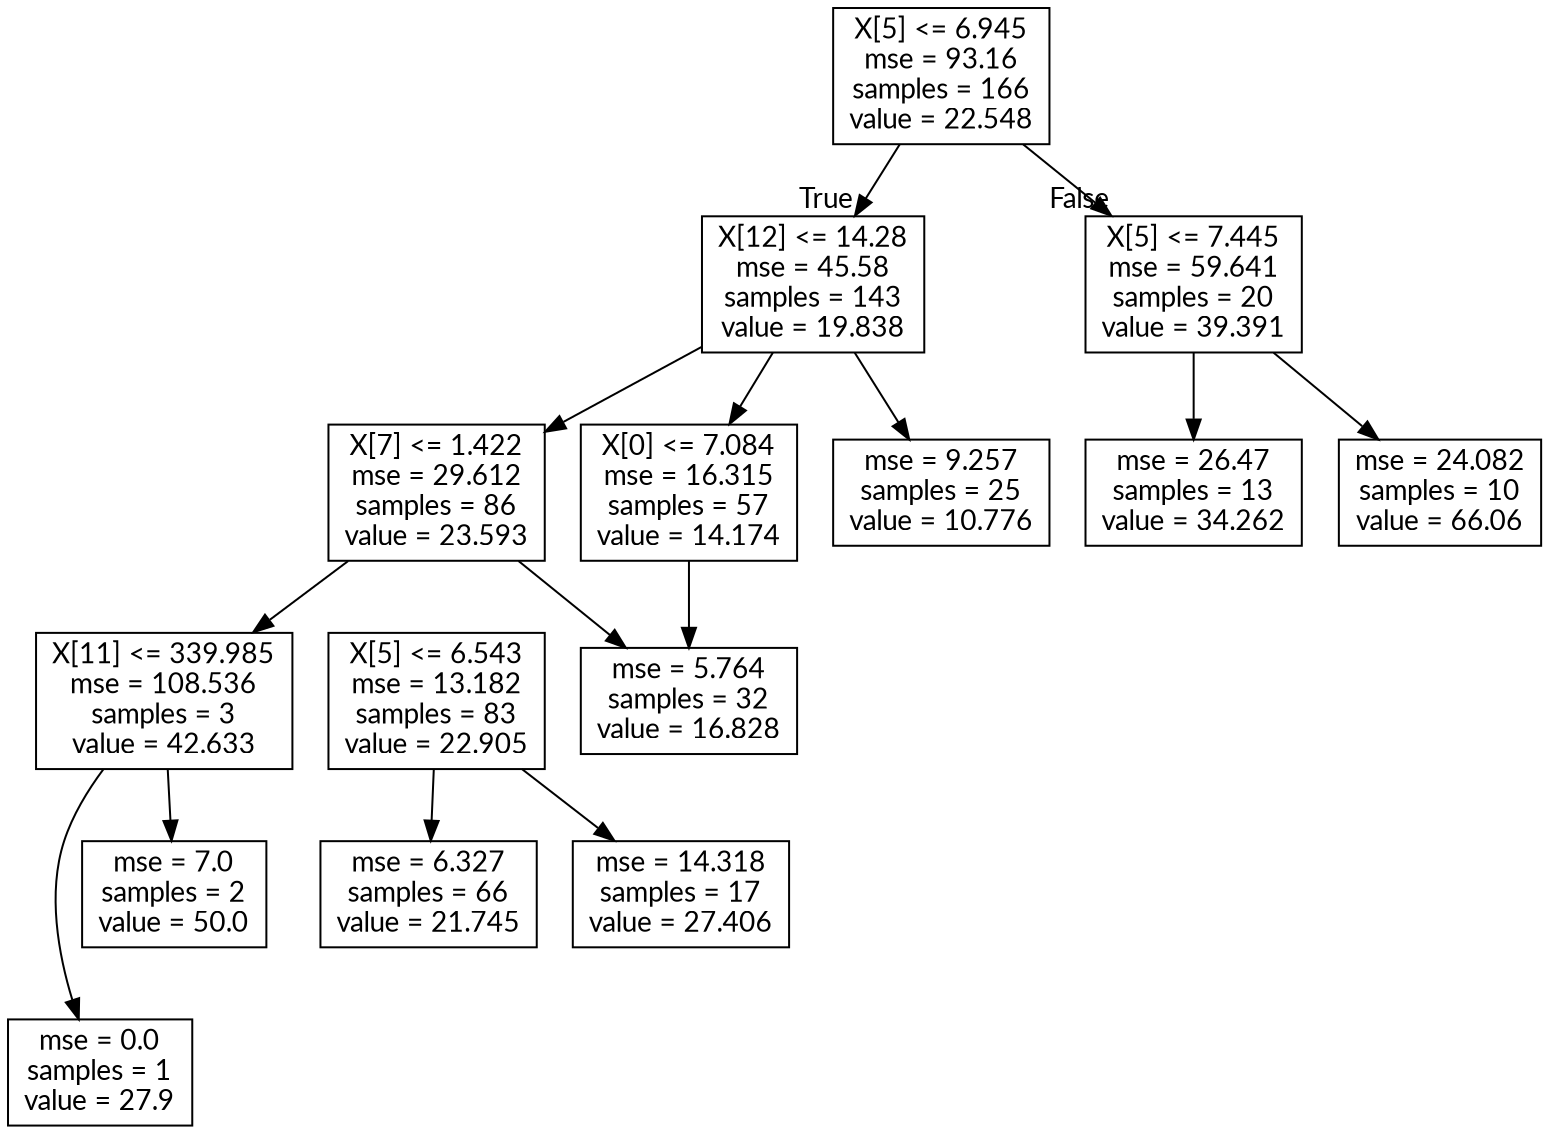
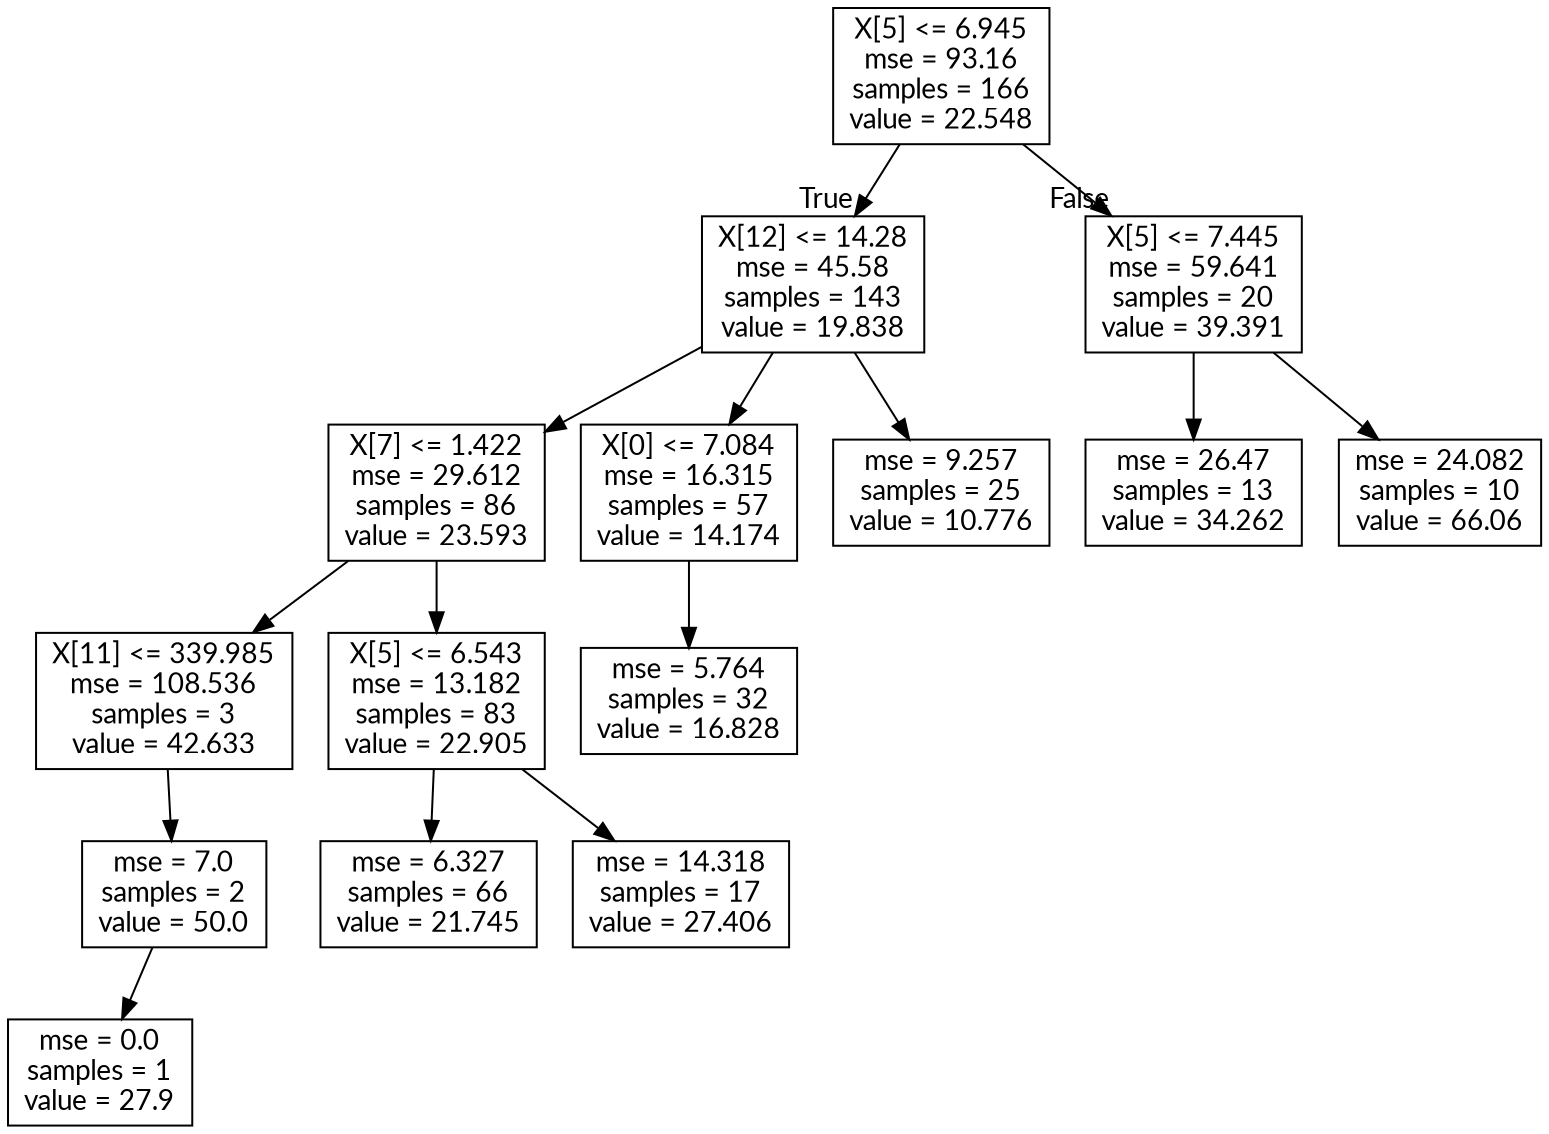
(564, 598) -> (437, 586)
(57, 880) -> (141, 974)
